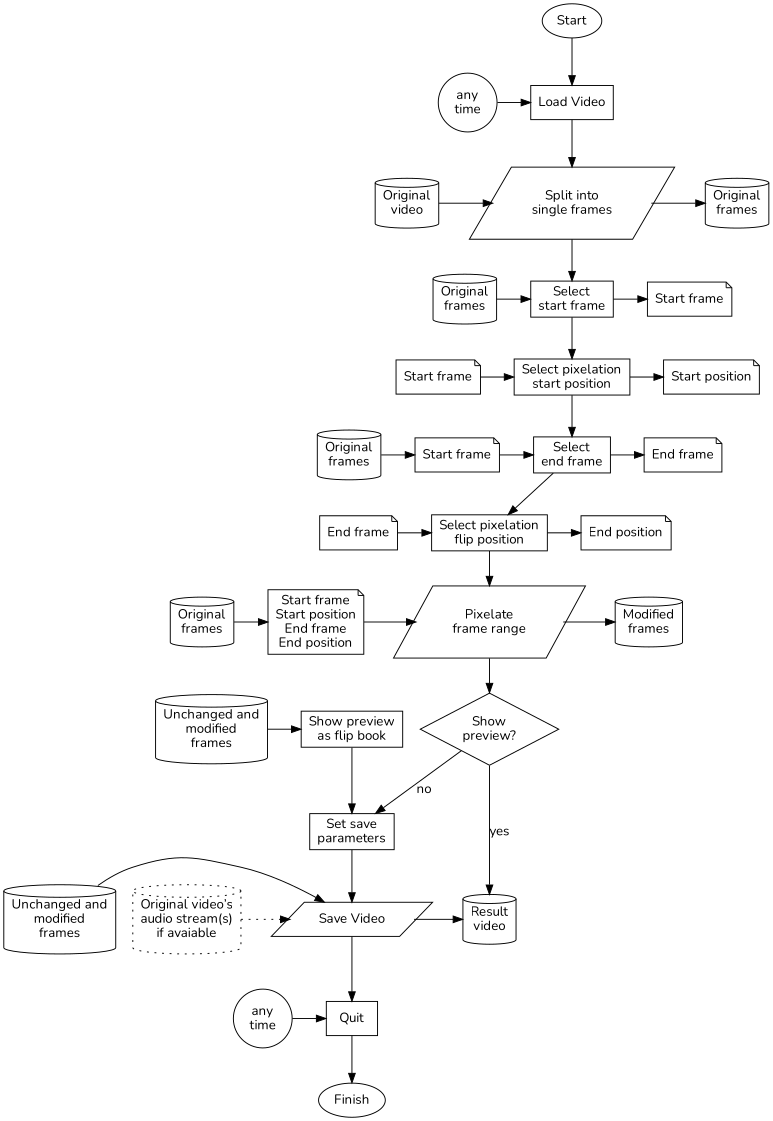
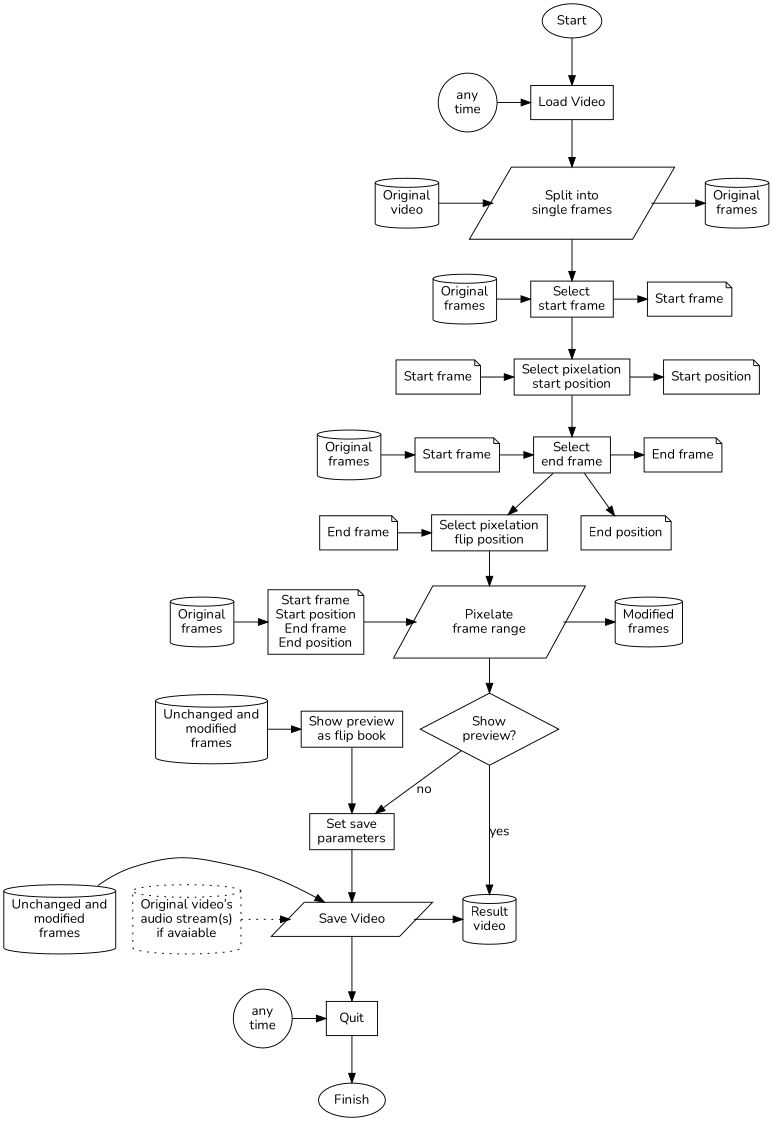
(559, 533) -> (597, 491)
